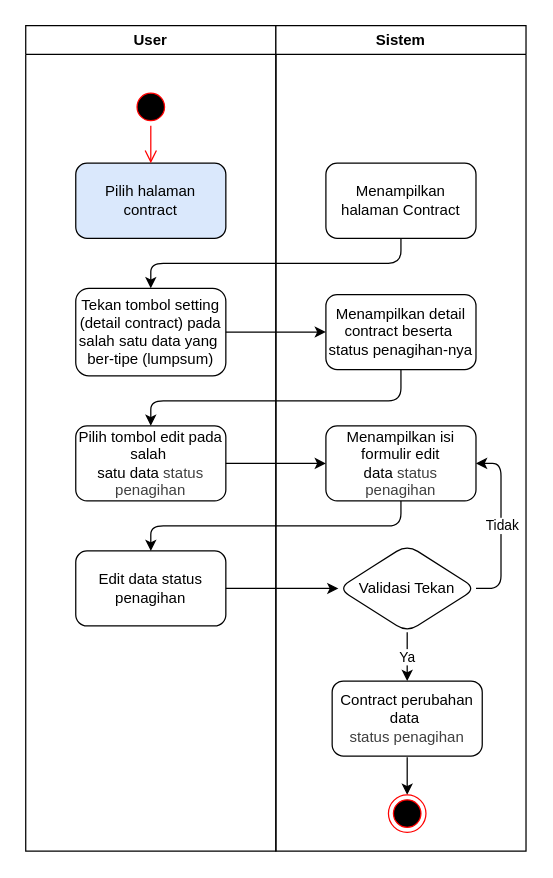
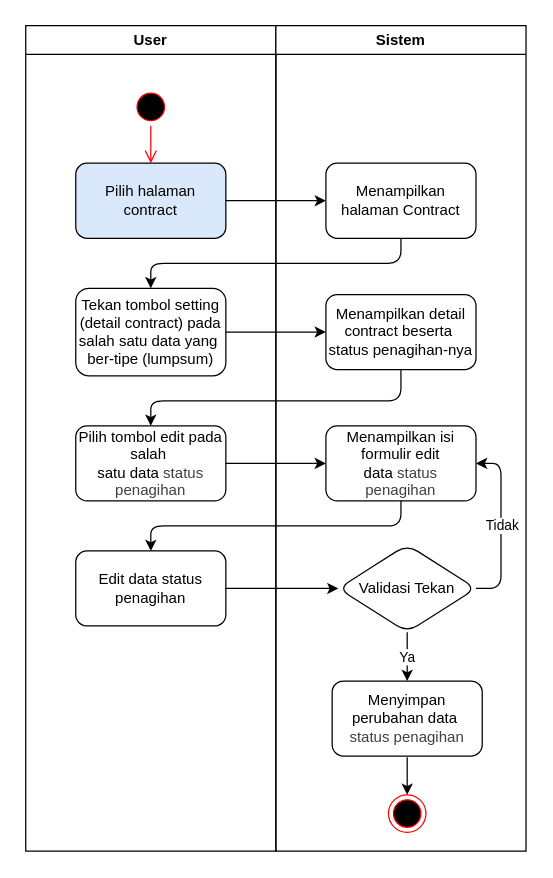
none -> (272, 201)
(407, 718) -> (407, 718)
